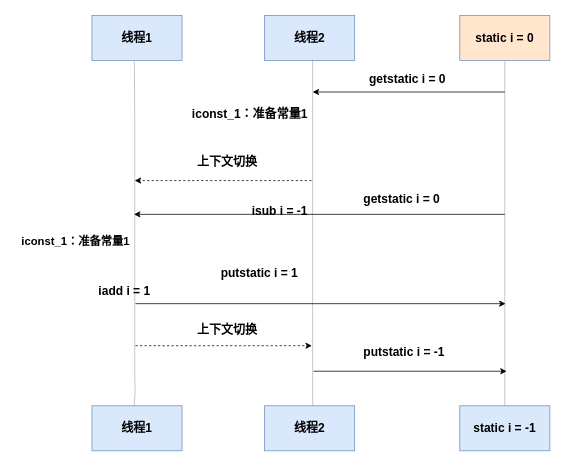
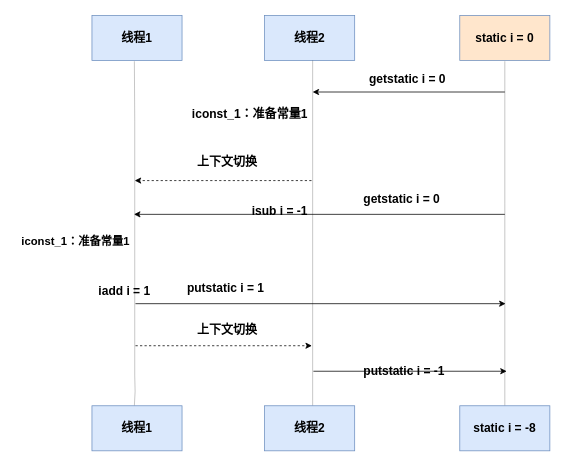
(272, 276) -> (238, 291)
(414, 354) -> (414, 373)
(504, 428) -> (504, 428)
